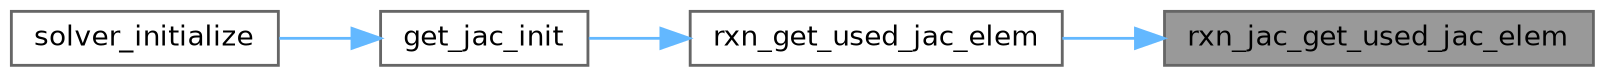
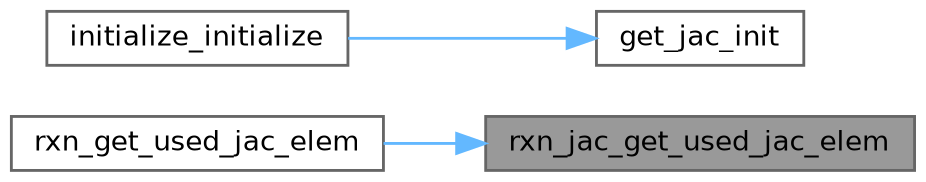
(145, 38) -> (197, 38)
(624, 38) -> none
